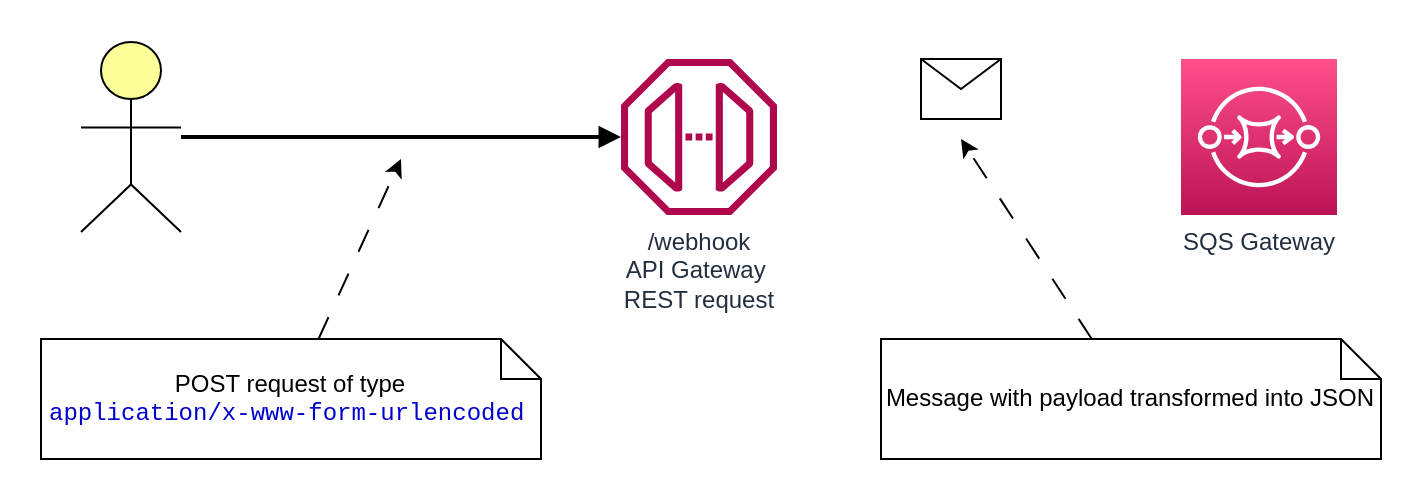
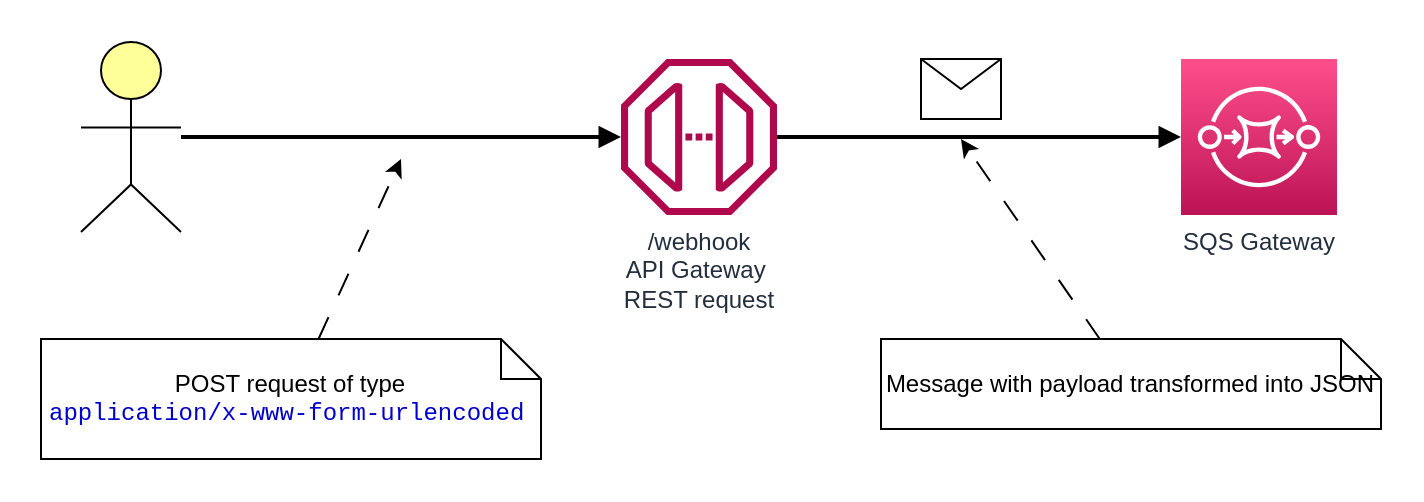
none -> (968, 137)
(1131, 399) -> (1131, 384)
